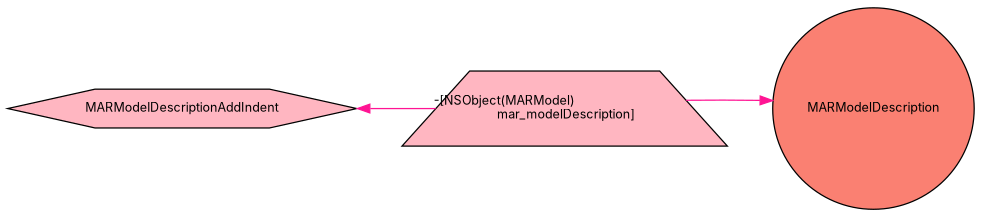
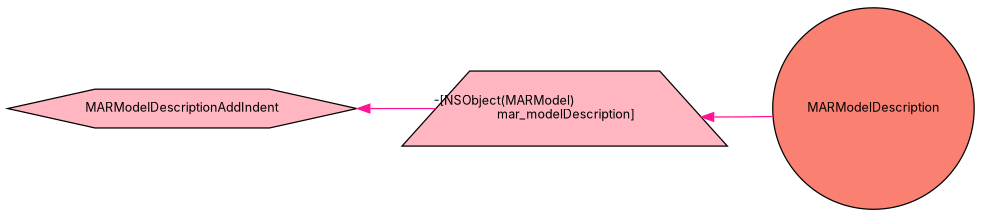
(723, 100) -> (743, 117)
